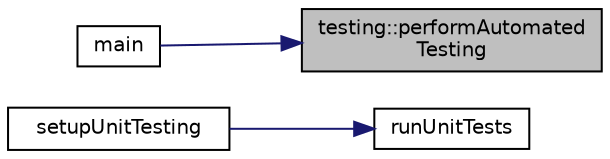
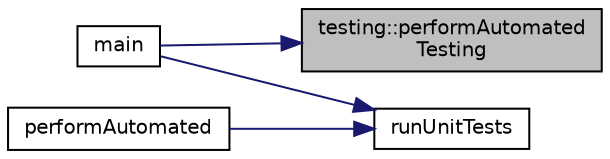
none -> (258, 81)
(119, 129) -> (119, 129)
